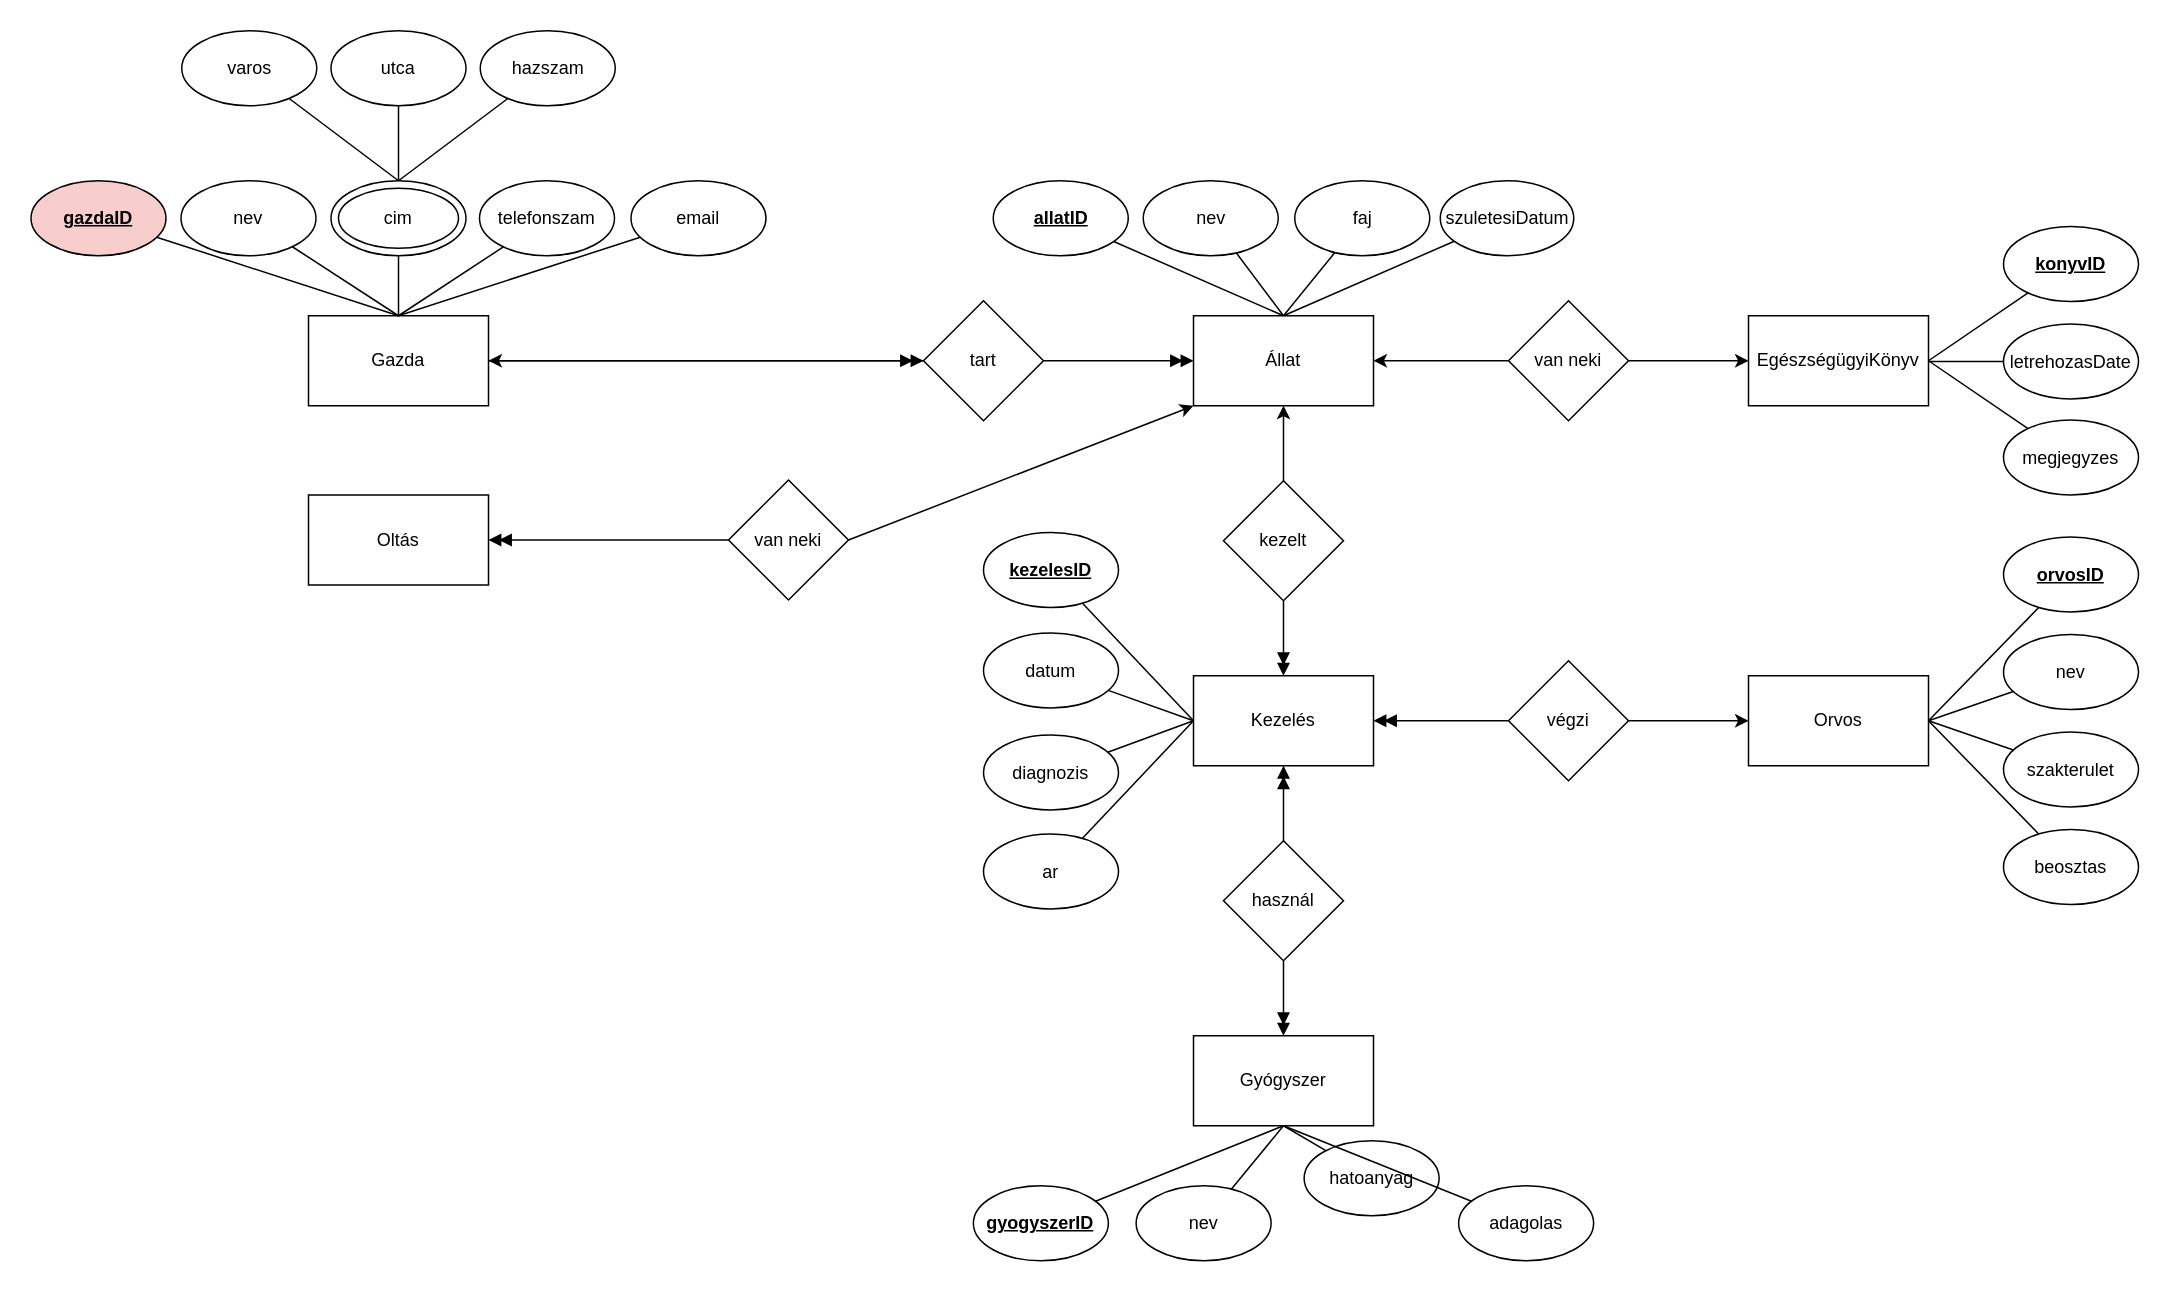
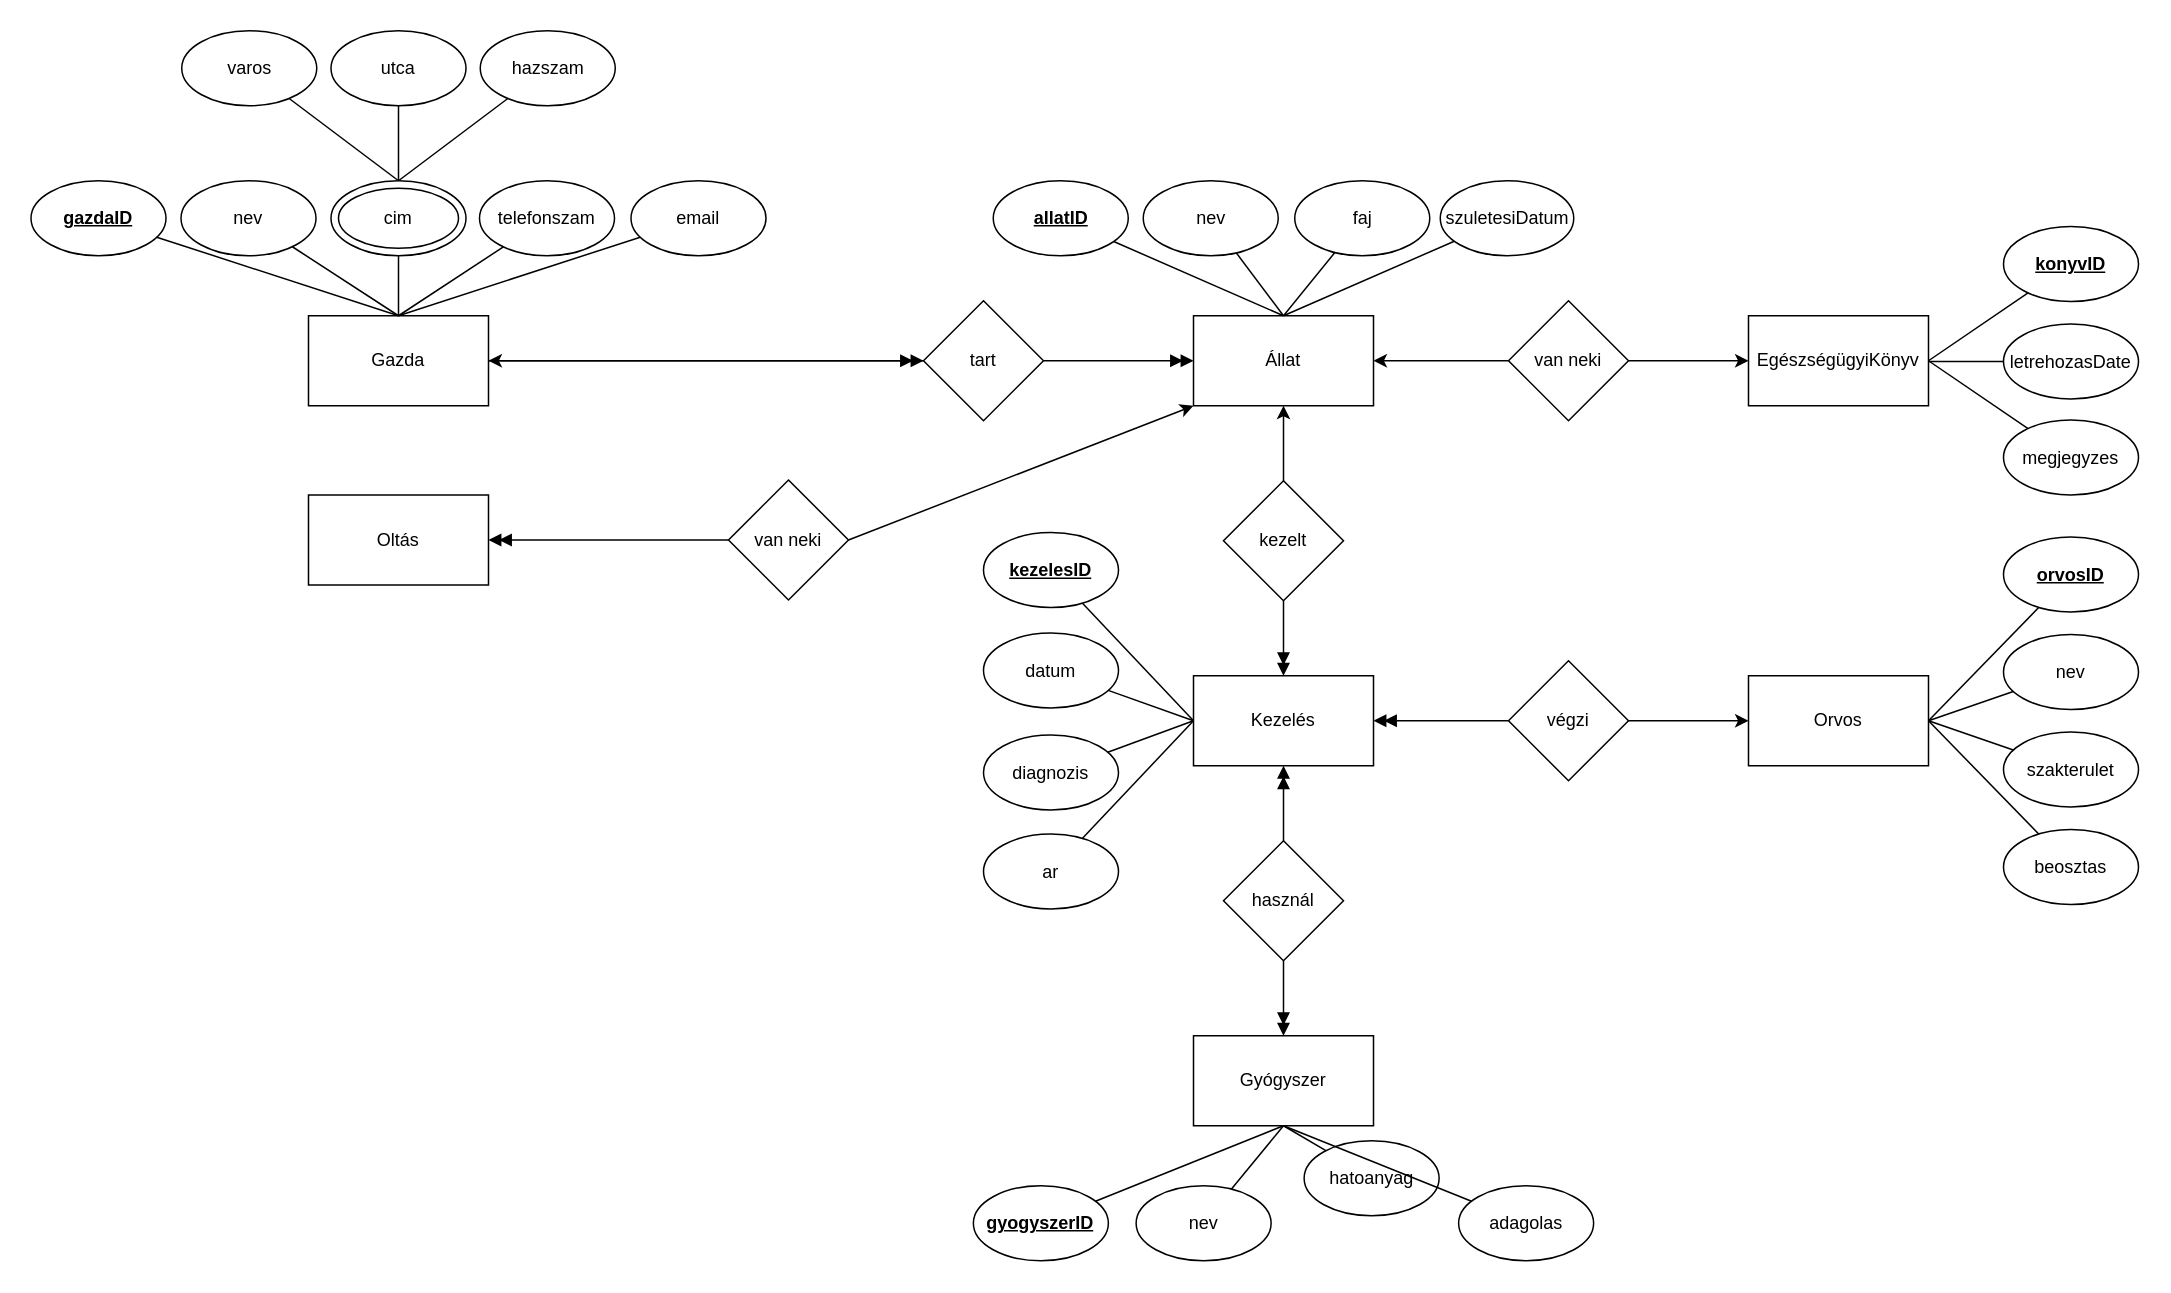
(98, 218) -> (98, 218)
